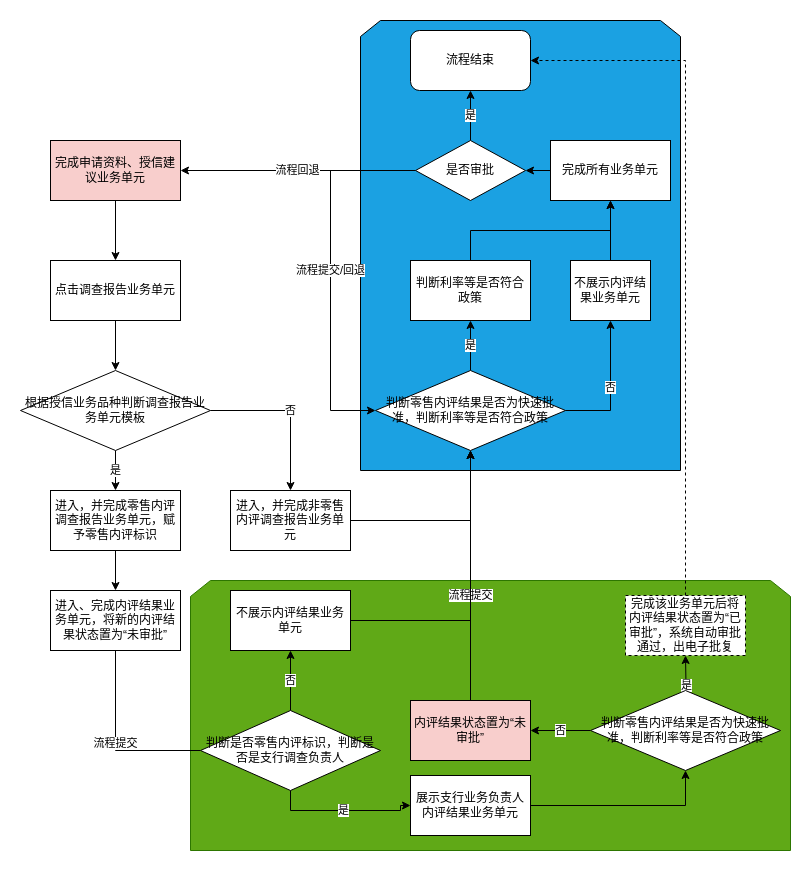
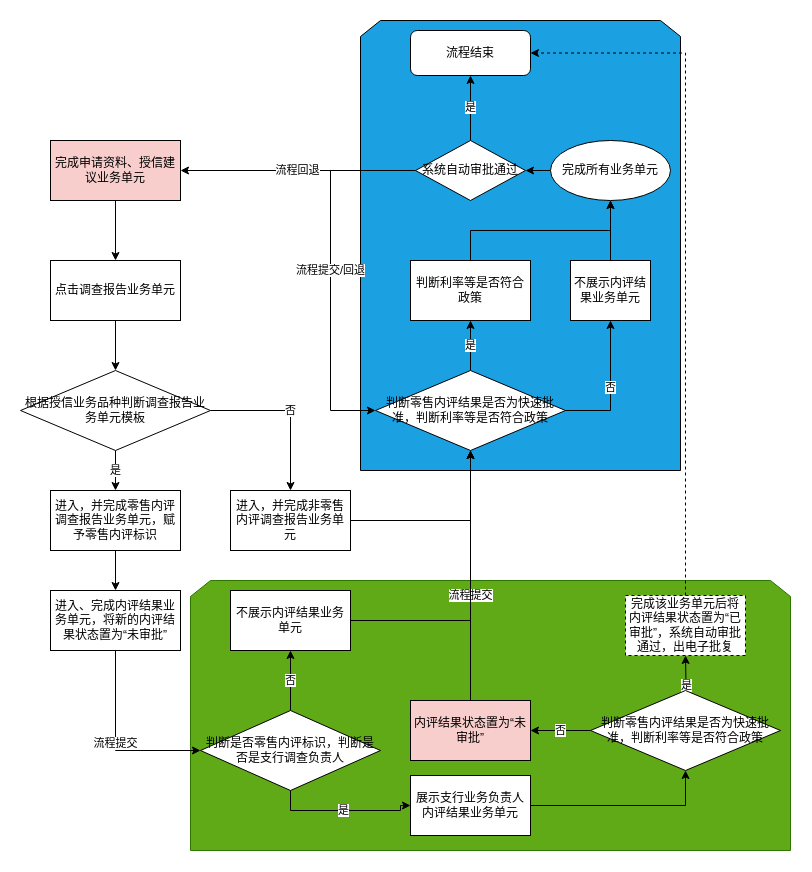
(471, 61) -> (471, 53)
(471, 171) -> (471, 171)
(611, 171) -> (611, 171)
(195, 751) -> (192, 751)
